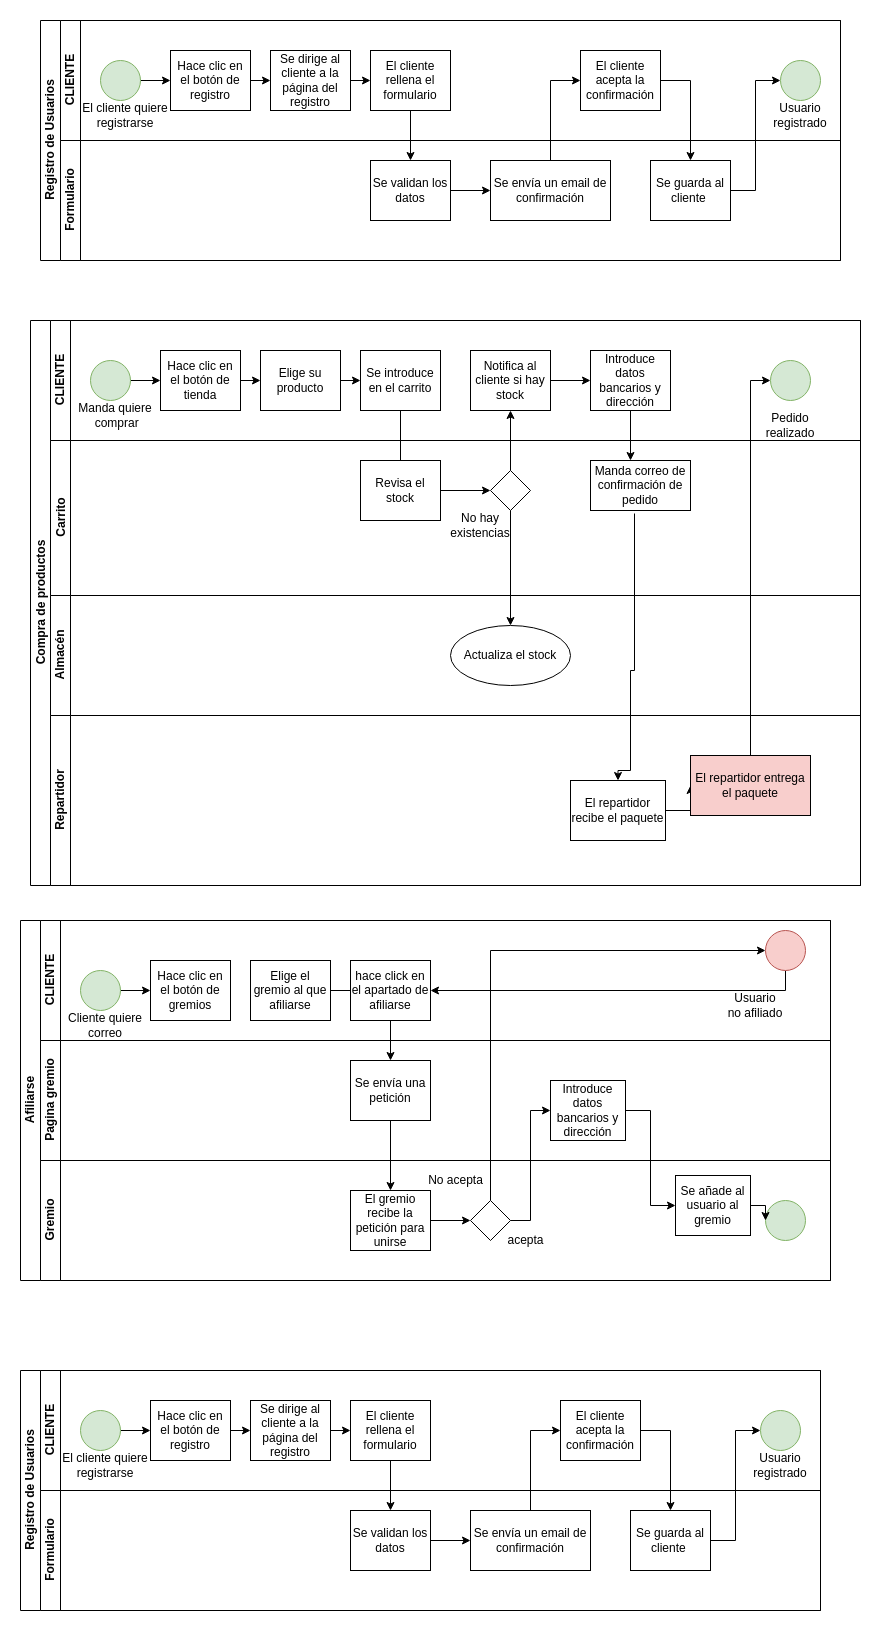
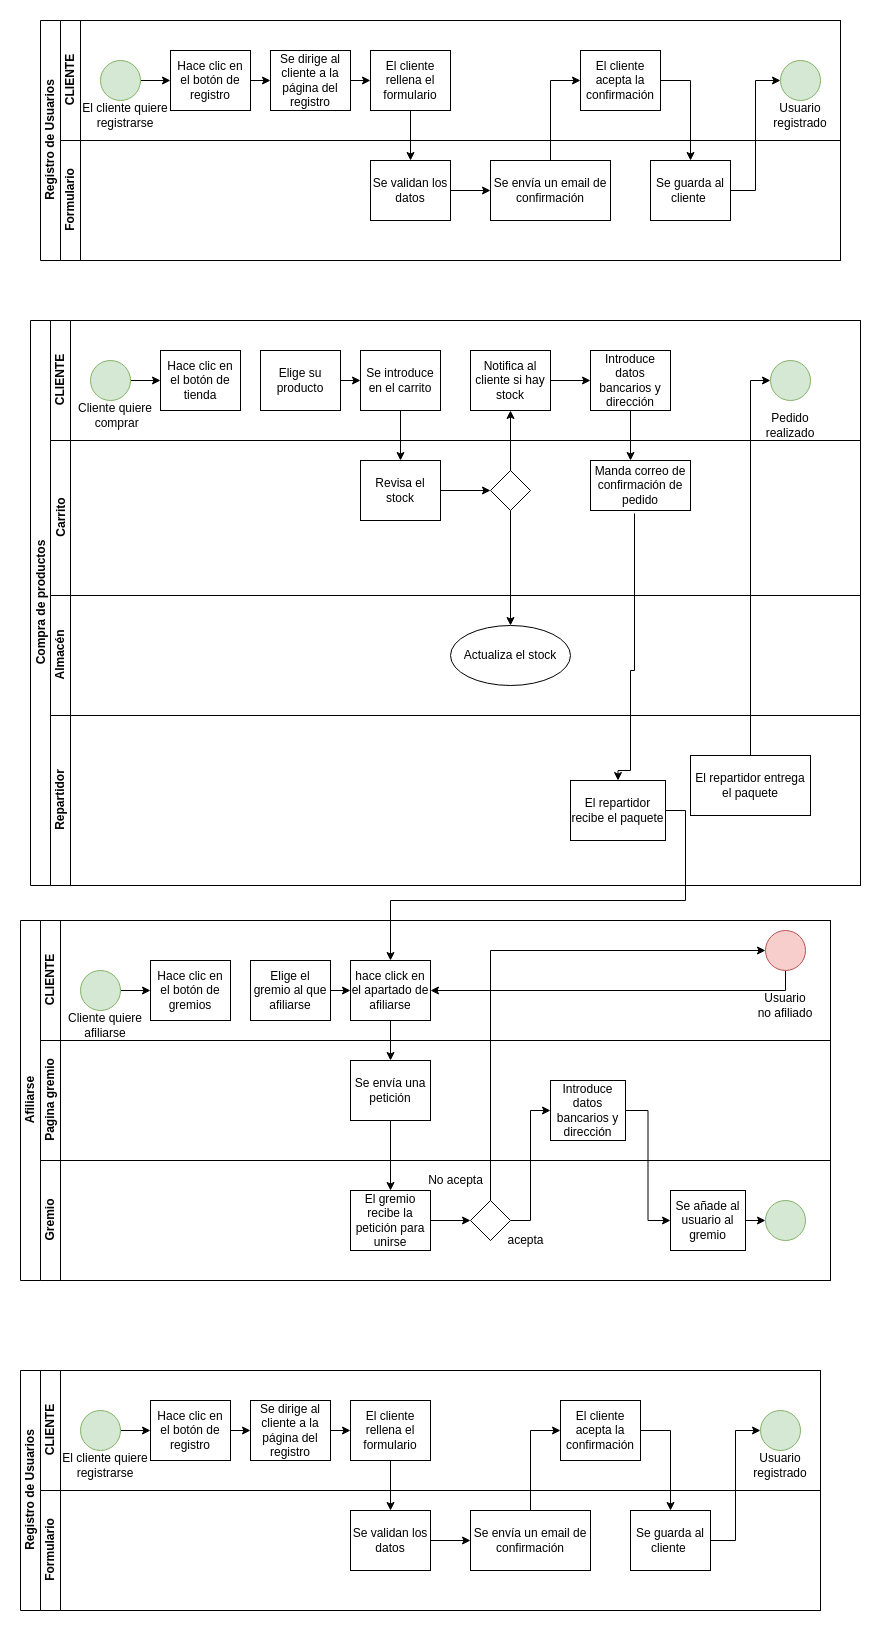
(247, 381) -> none
(116, 416) -> (116, 416)
(401, 455) -> (401, 452)
(481, 526) -> none
(751, 786) -> (751, 786)
(688, 811) -> (558, 901)
(345, 991) -> (342, 991)
(756, 1006) -> (786, 1006)
(106, 1026) -> (106, 1026)
(713, 1206) -> (708, 1221)
